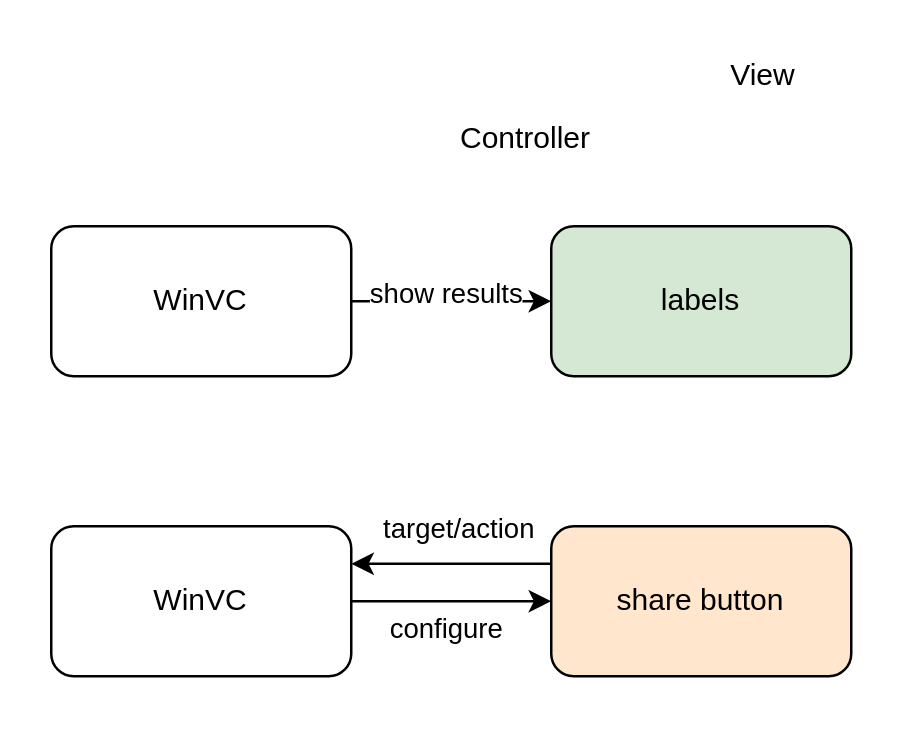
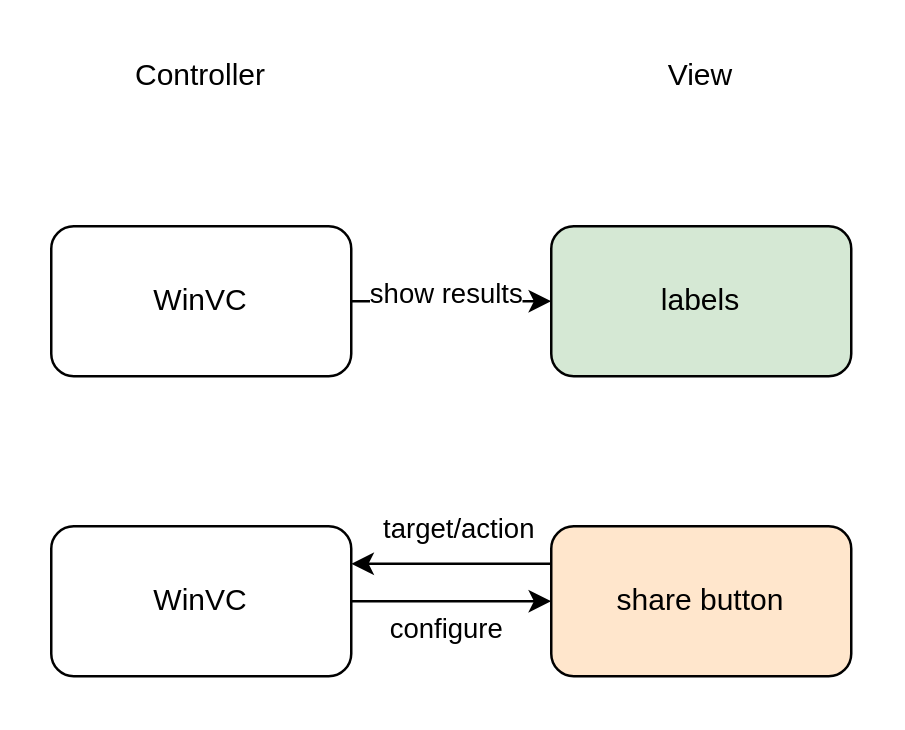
(764, 76) -> (701, 76)
(526, 139) -> (201, 76)
